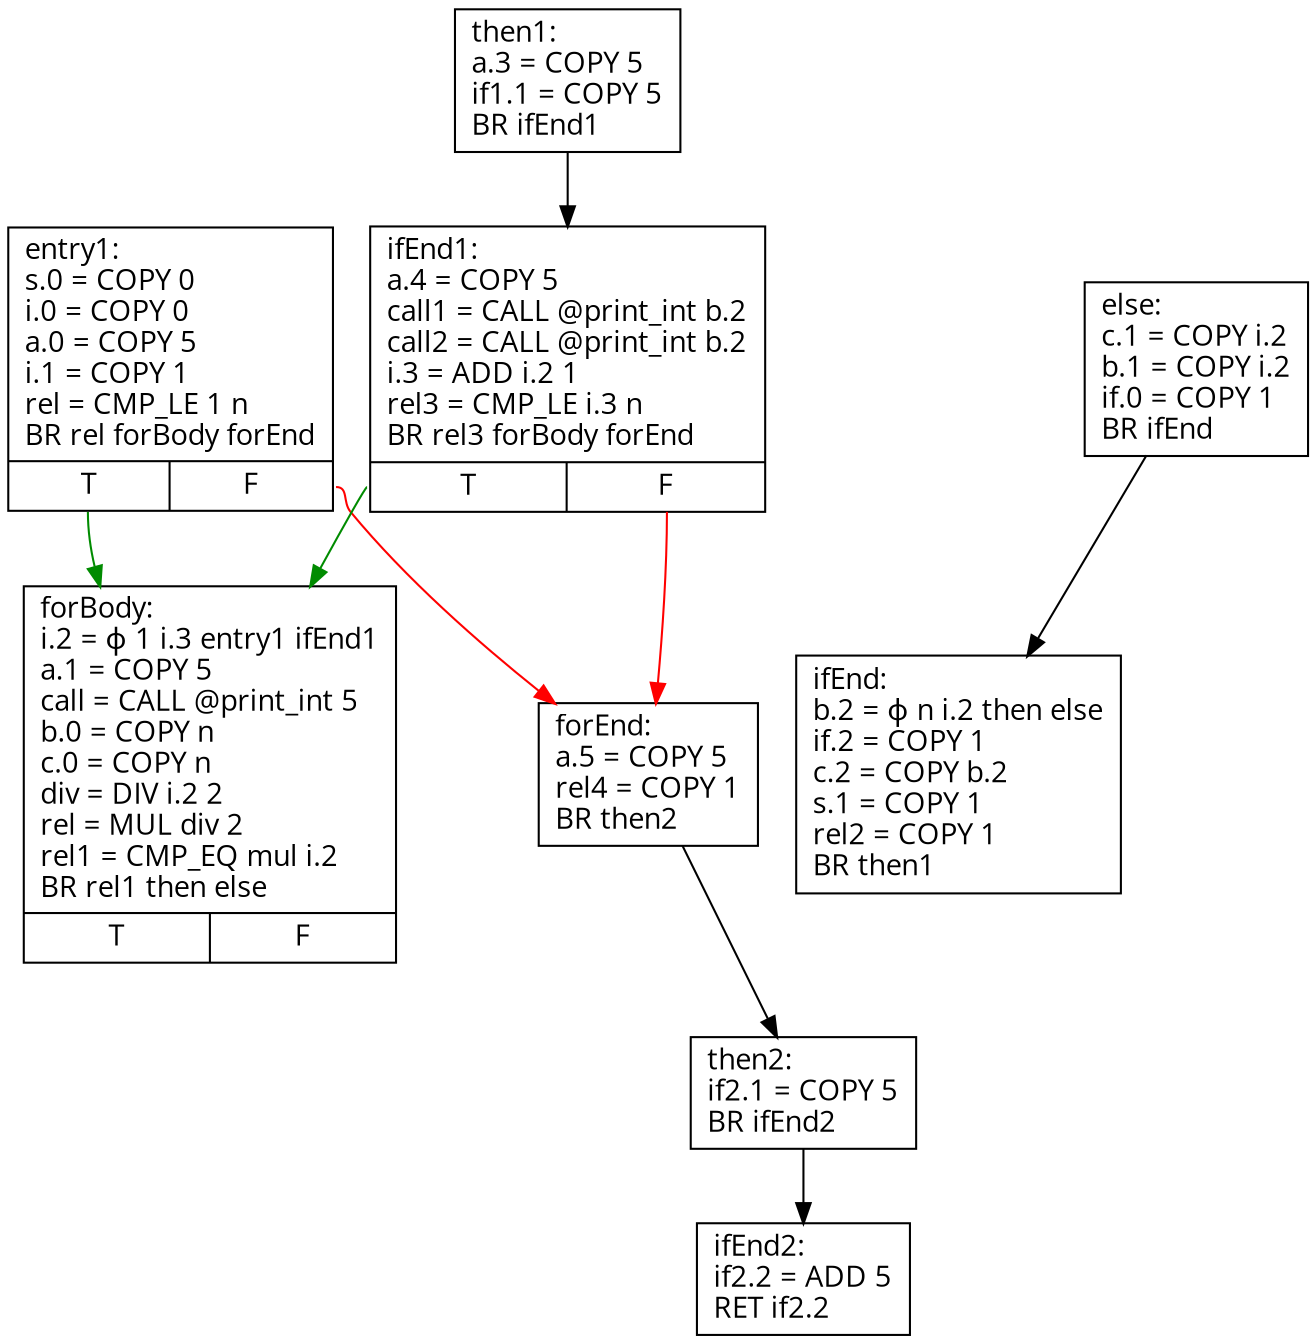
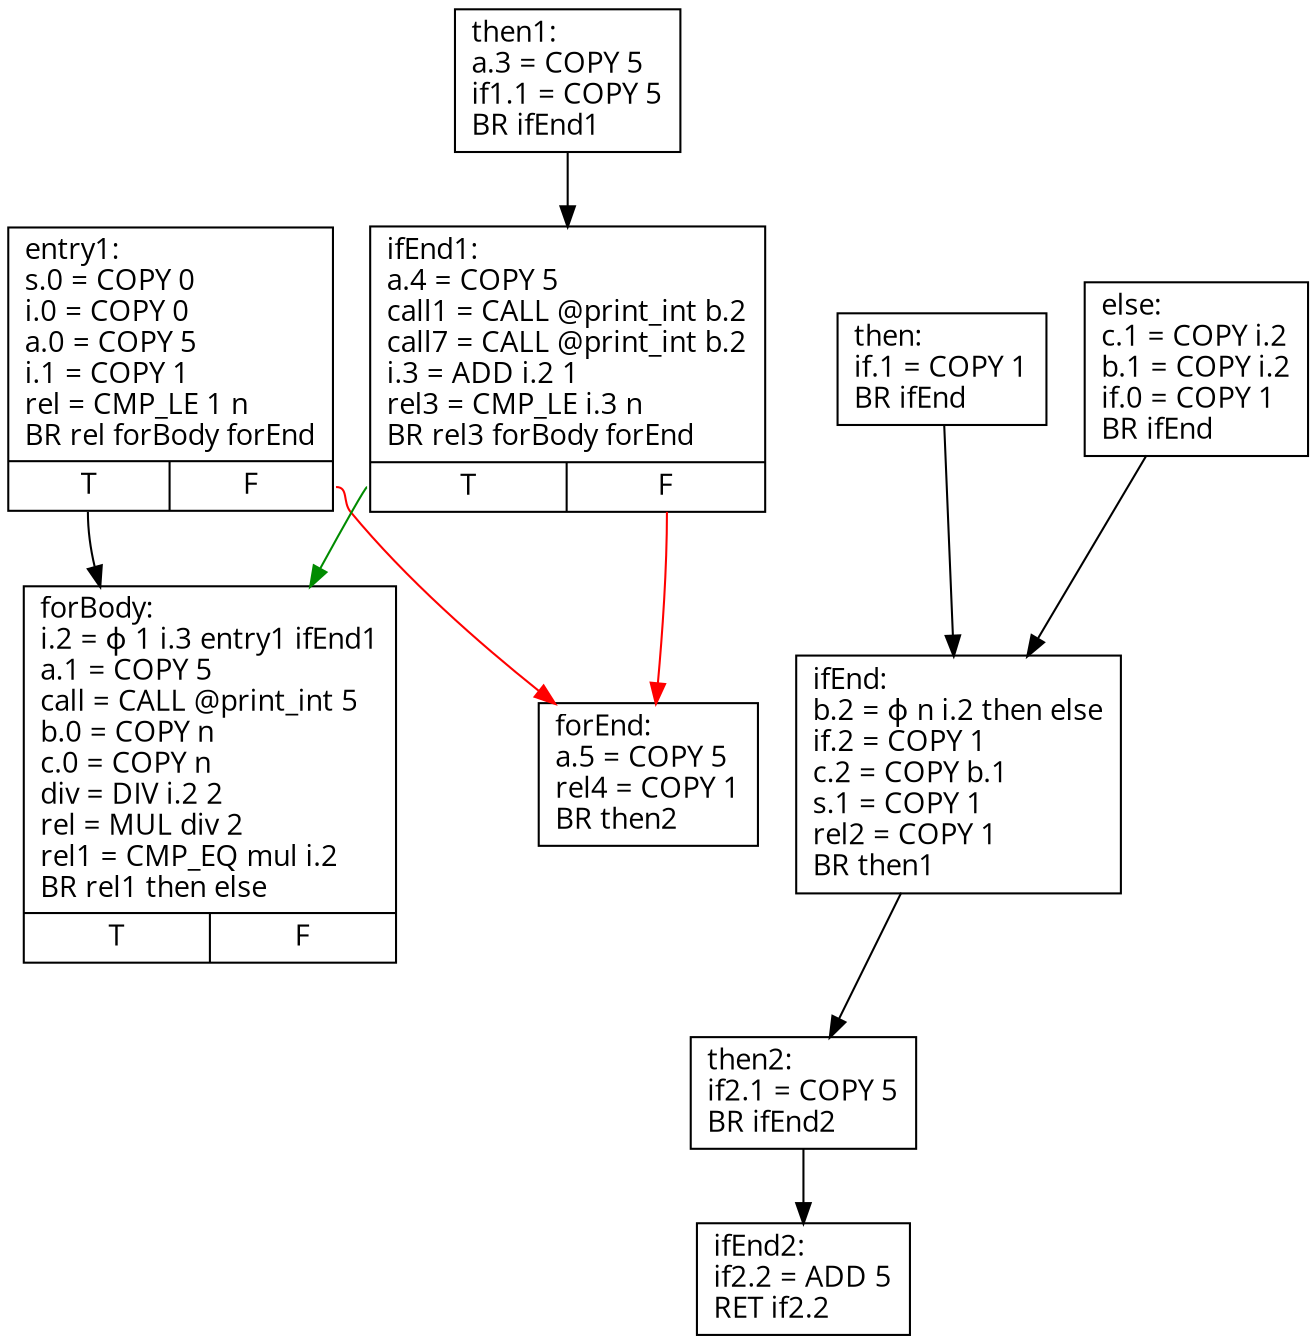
(568, 343) -> (568, 343)
none -> (942, 369)
(90, 539) -> (90, 539)
(911, 773) -> (911, 773)
(725, 932) -> (870, 956)
